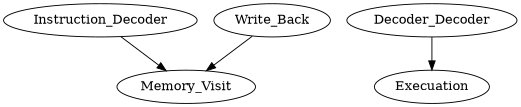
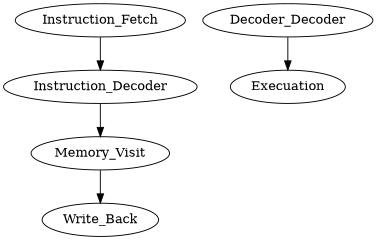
none -> (100, 20)
(233, 51) -> (100, 182)
